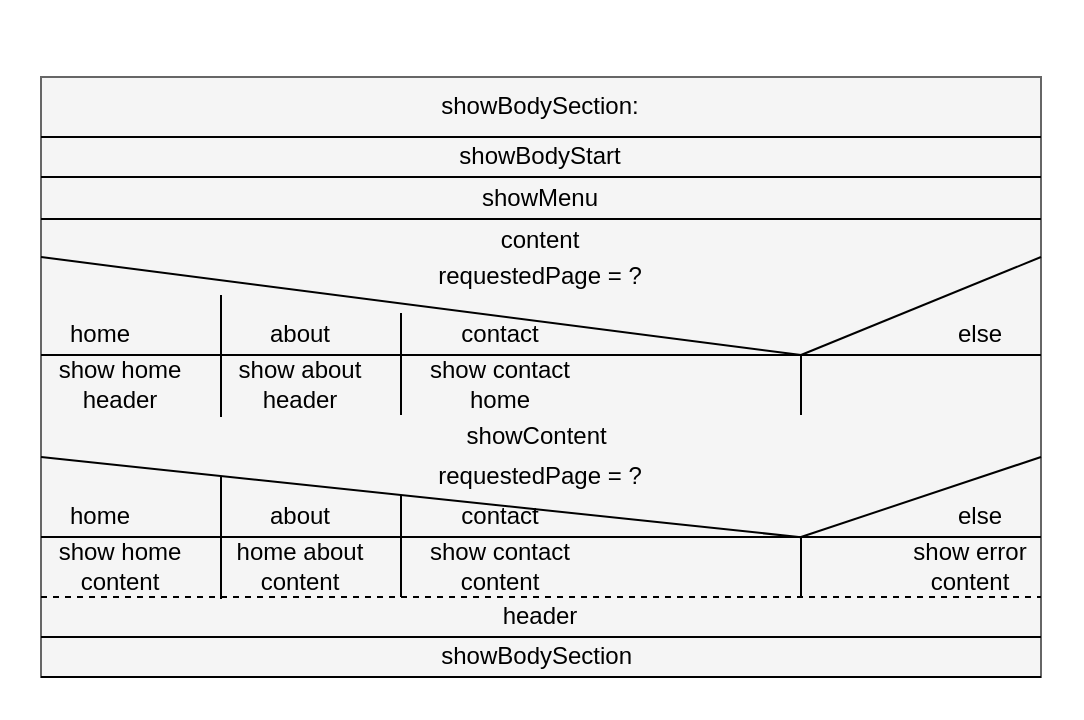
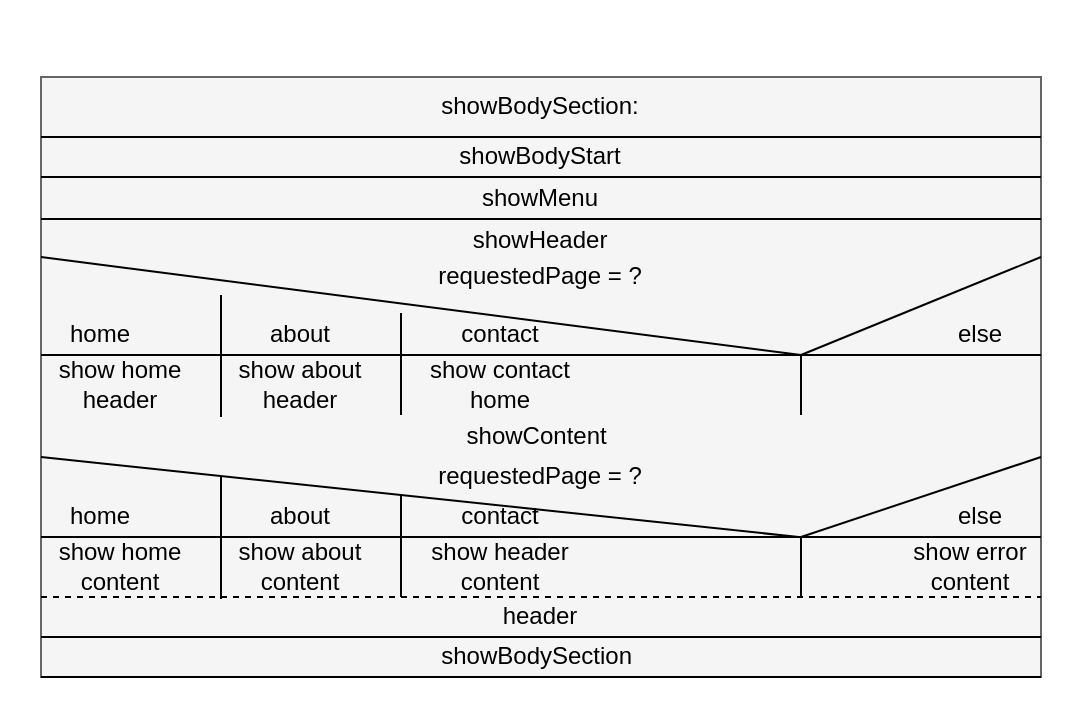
(541, 241) -> (541, 241)
(301, 567) -> (301, 567)
(501, 567) -> (501, 567)
